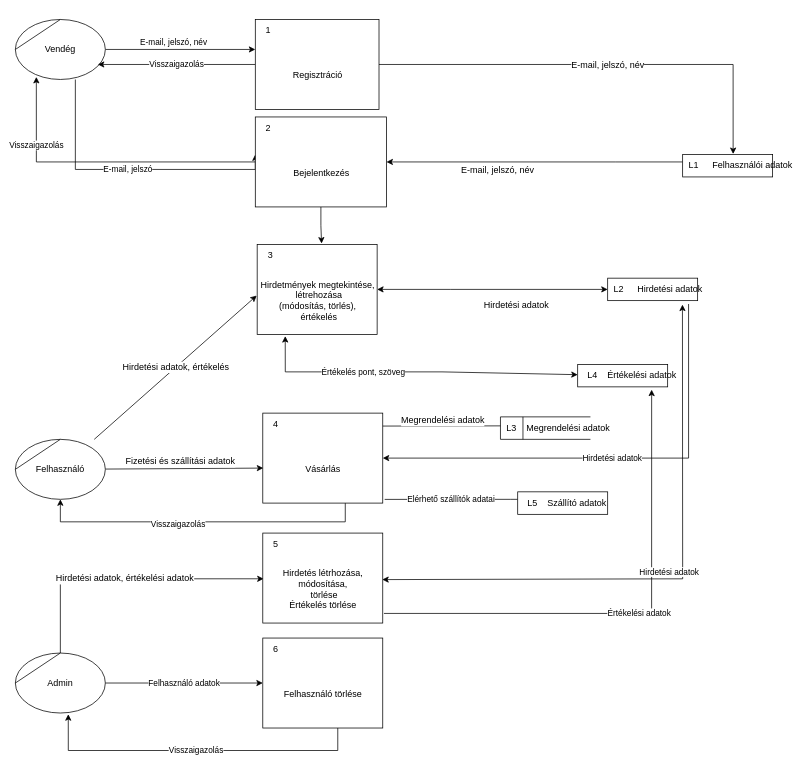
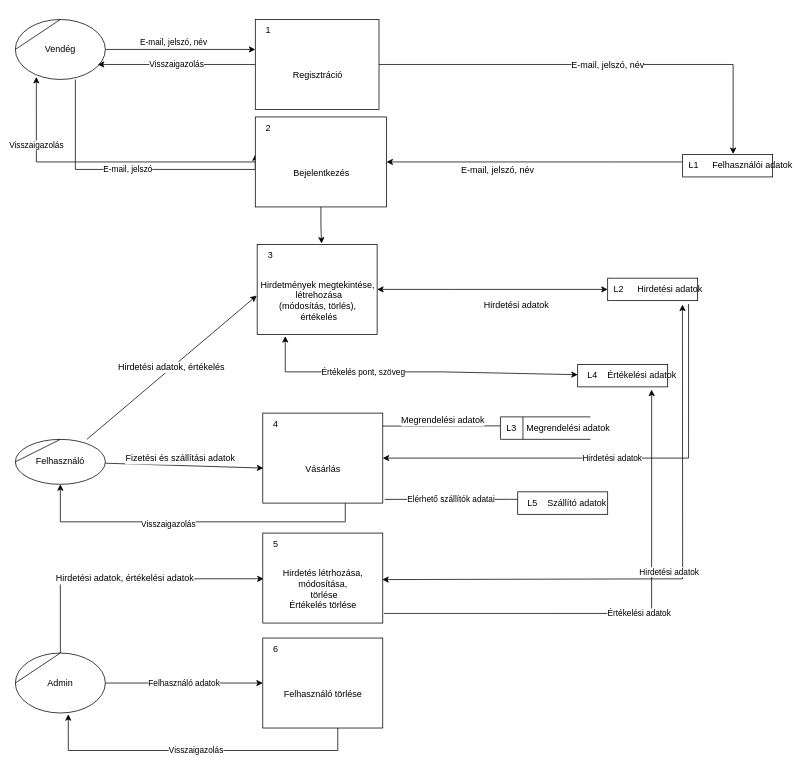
(60, 469) -> (60, 462)
